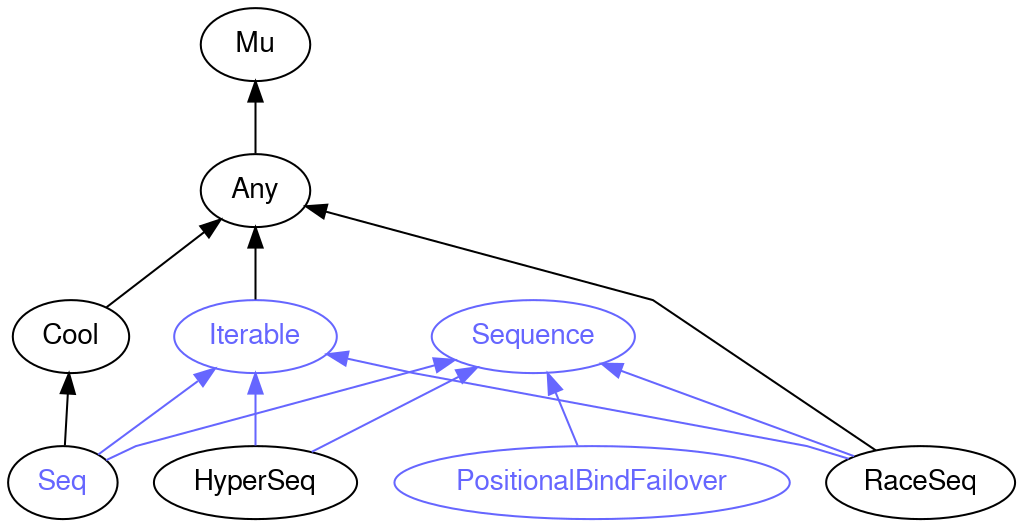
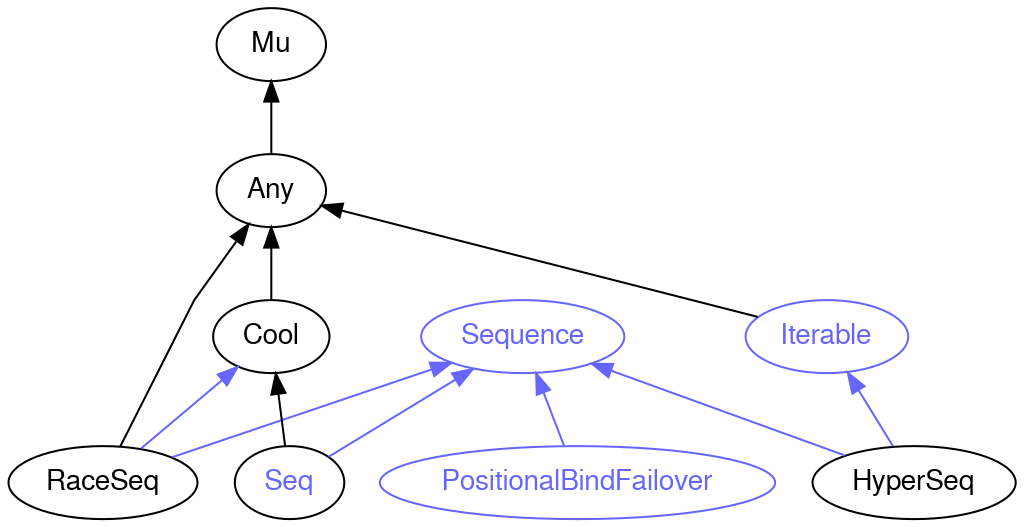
(599, 407) -> (181, 414)
(148, 418) -> none
